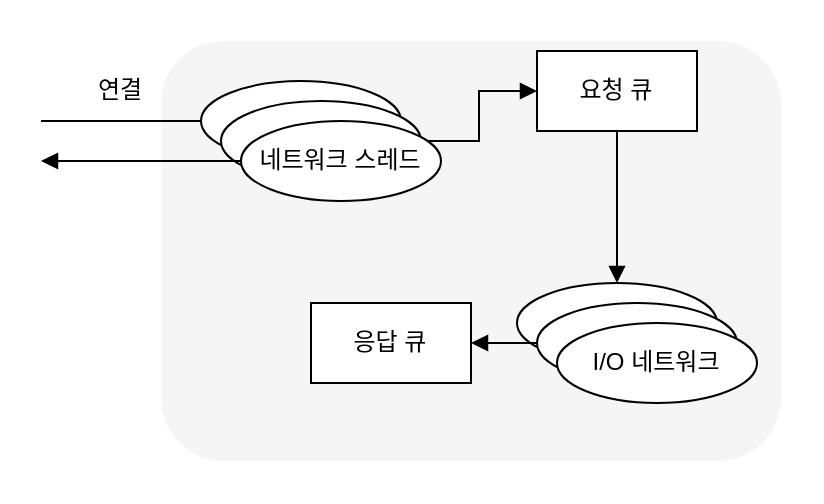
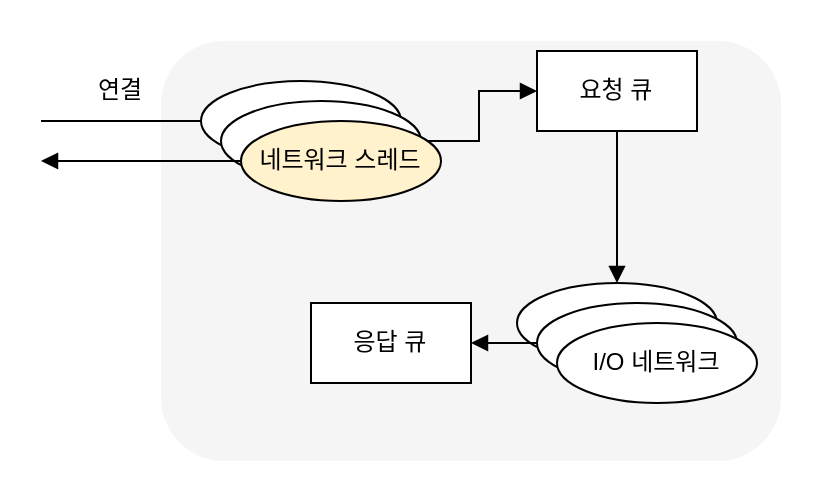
(341, 161) -> (341, 161)
